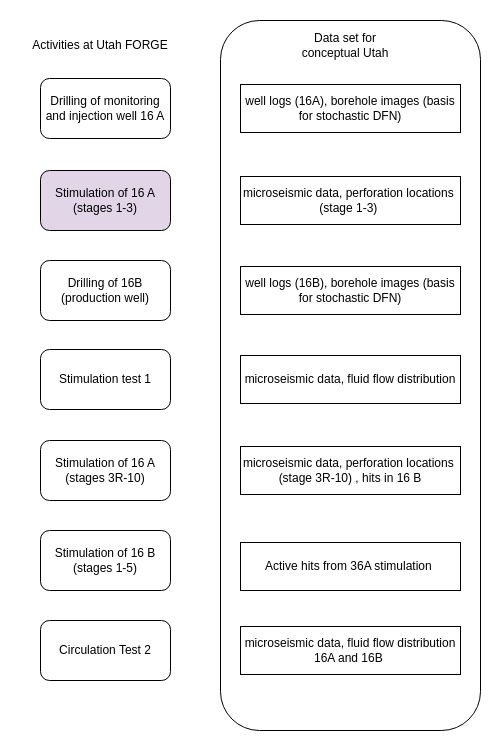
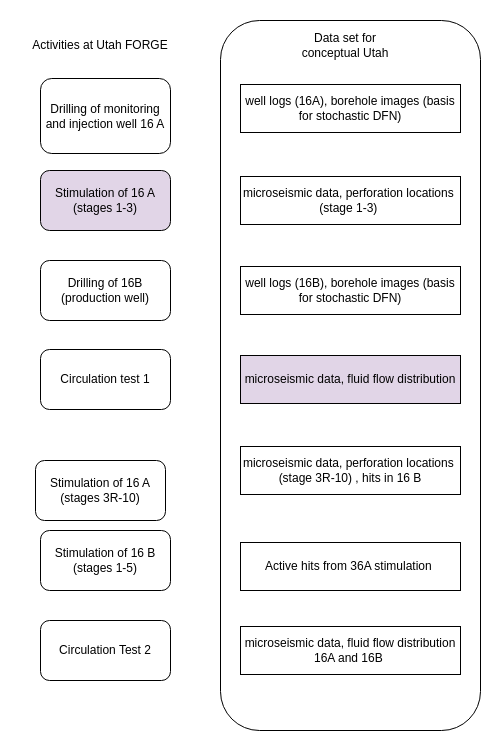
(106, 109) -> (106, 116)
(106, 380) -> (106, 380)
(351, 380) -> (351, 380)
(106, 471) -> (101, 491)
